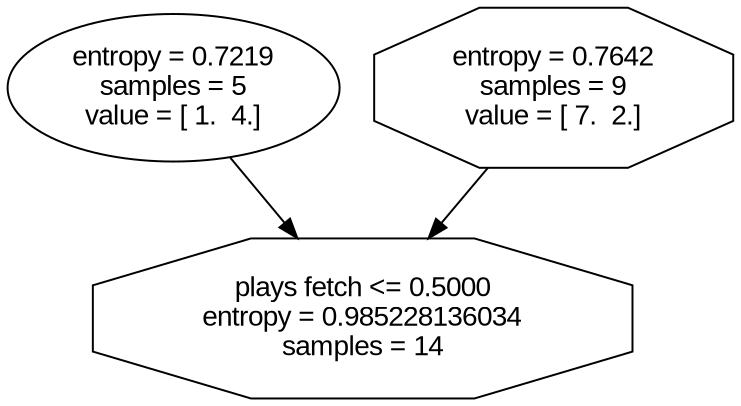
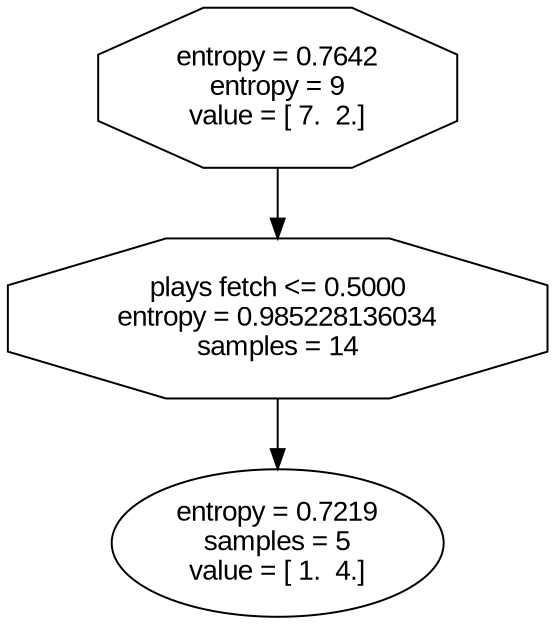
(554, 88) -> (278, 88)
(257, 190) -> (278, 424)
